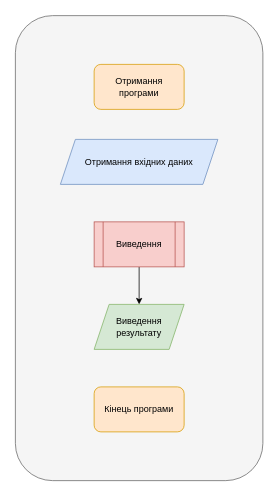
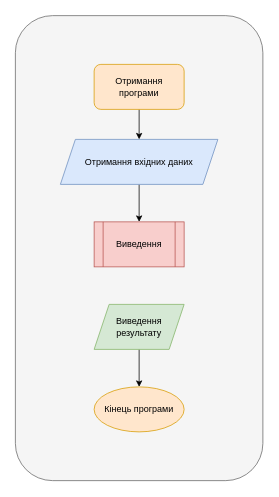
none -> (139, 132)
none -> (139, 215)
(139, 297) -> none
none -> (139, 380)
(139, 409) -> (139, 409)
